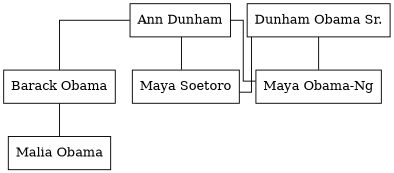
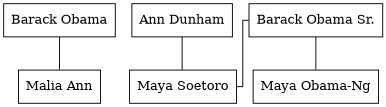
(70, 20) -> none
(319, 20) -> (316, 20)
(243, 51) -> none
(59, 153) -> (59, 87)
